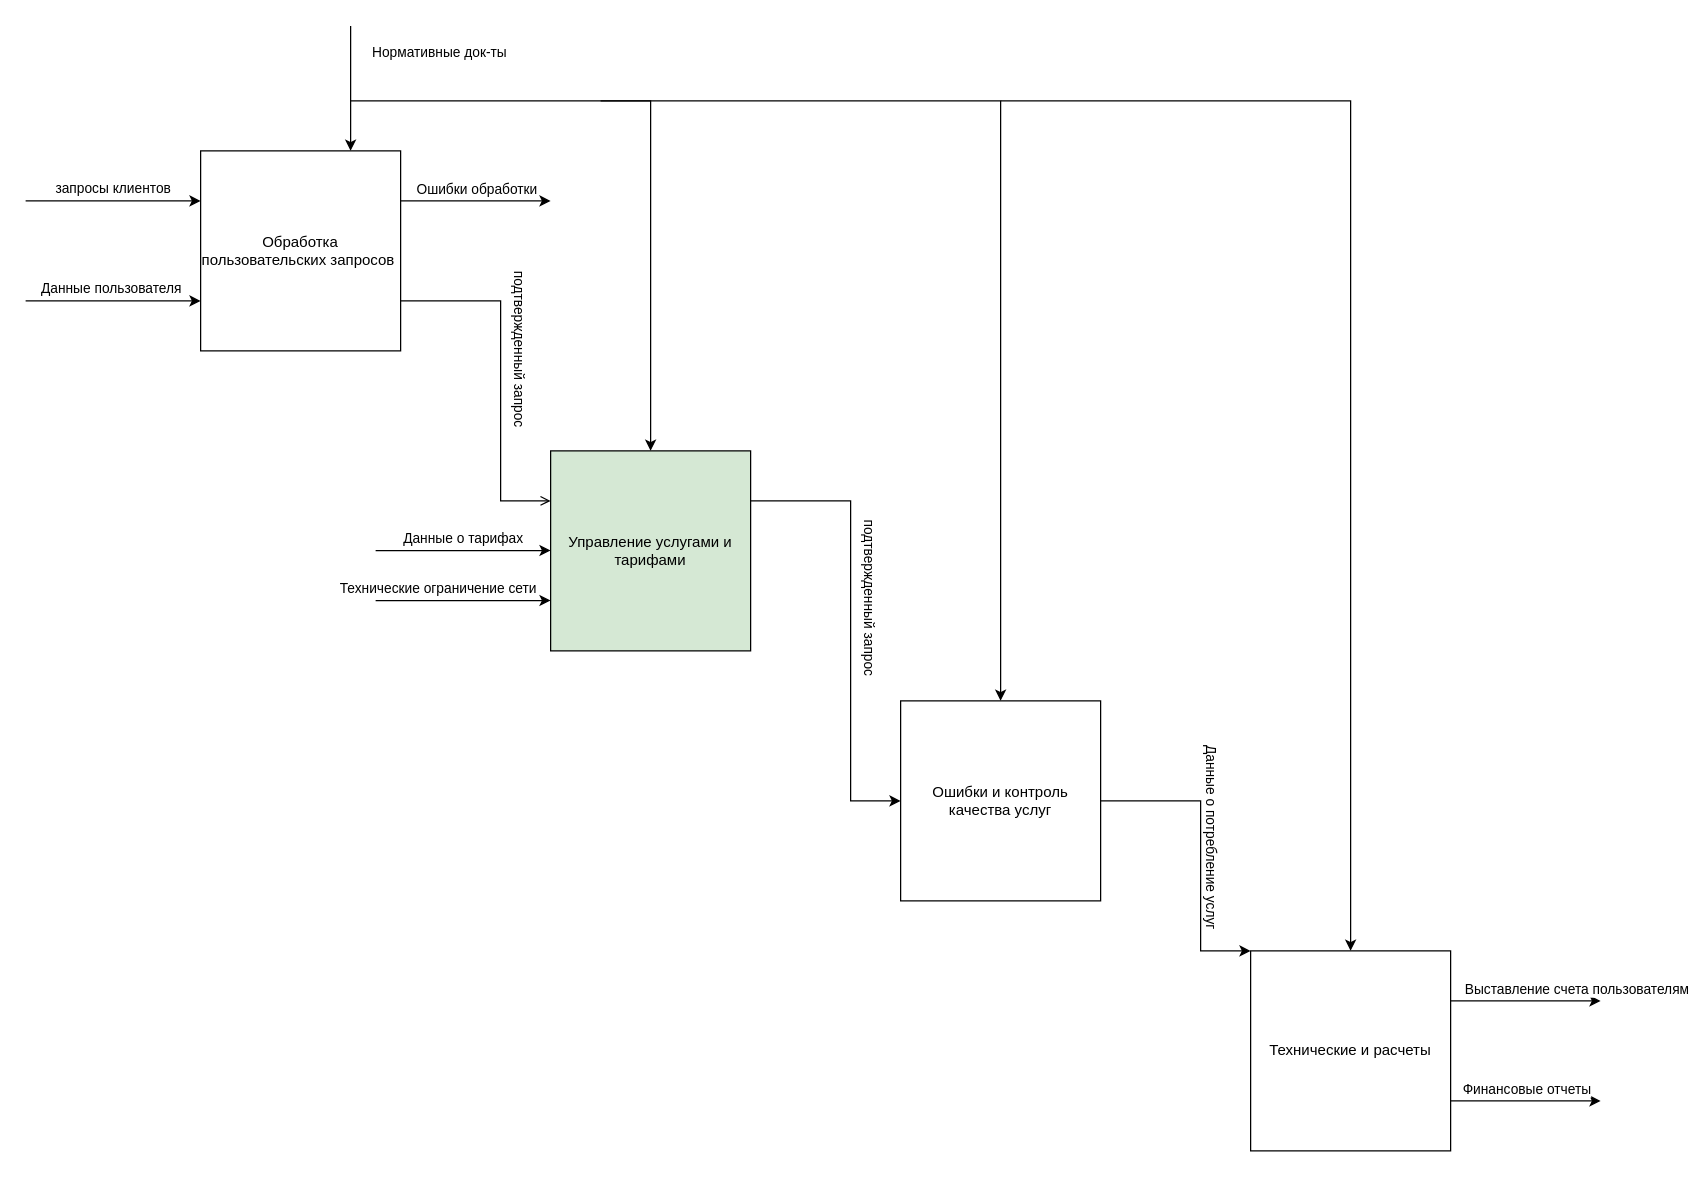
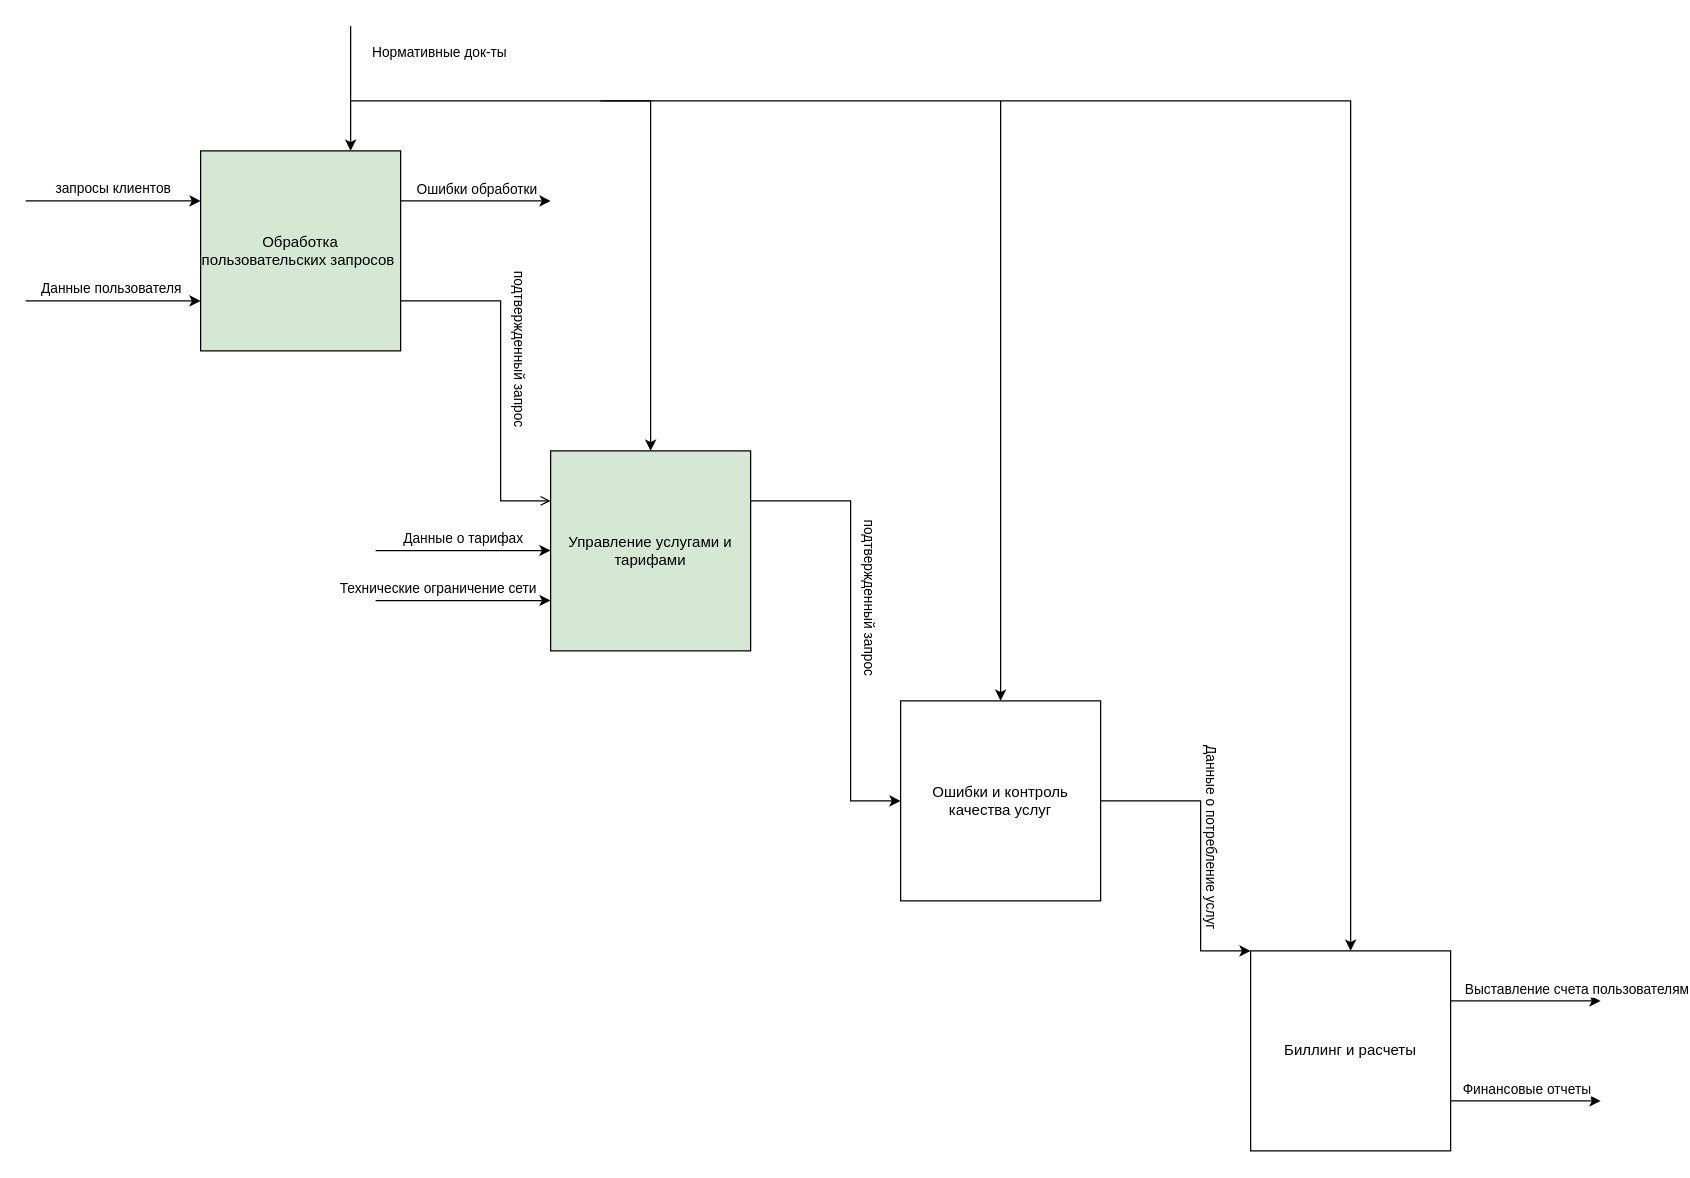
(301, 251) -> (301, 251)
(1351, 1051) -> (1351, 1051)
